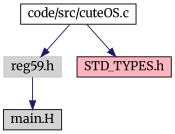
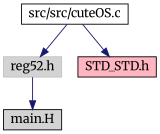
(78, 14) -> (75, 14)
(33, 67) -> (33, 67)
(124, 67) -> (117, 67)
